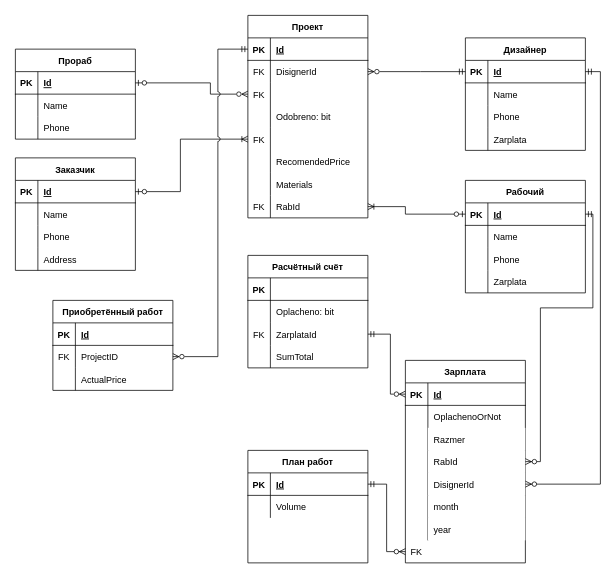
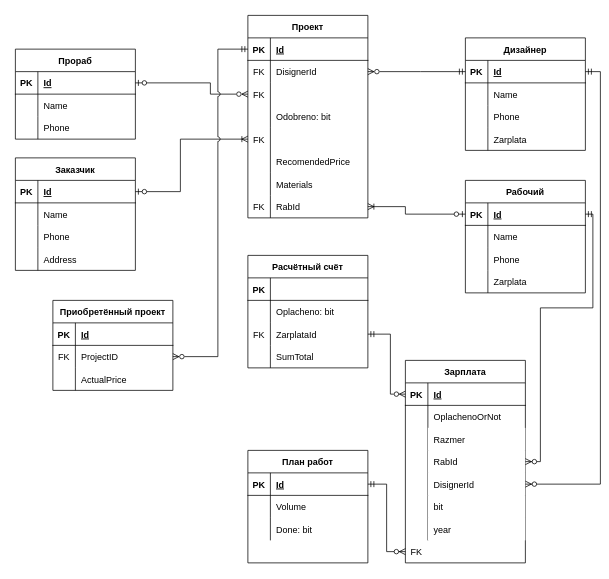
(113, 312) -> (113, 312)
(446, 507) -> (440, 507)
none -> (319, 529)
